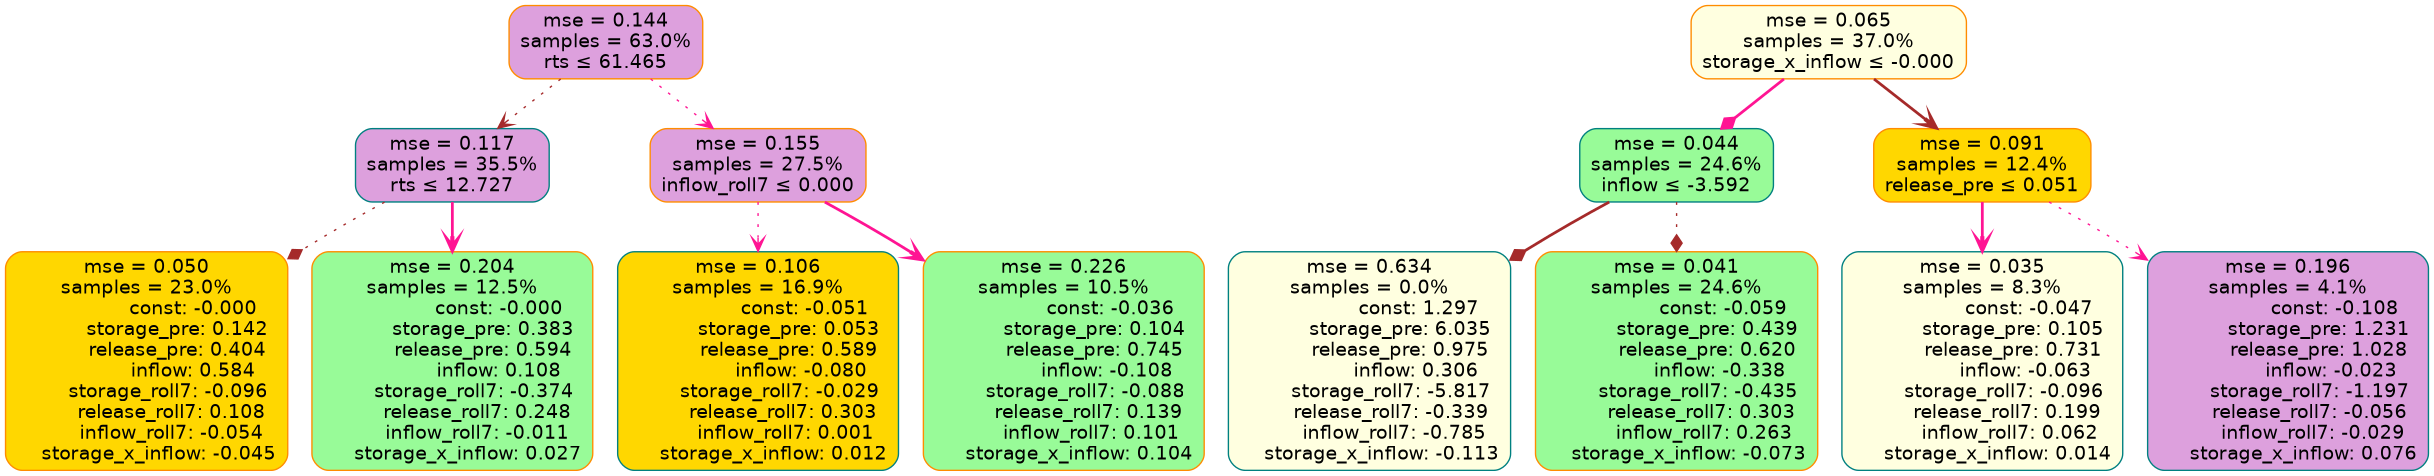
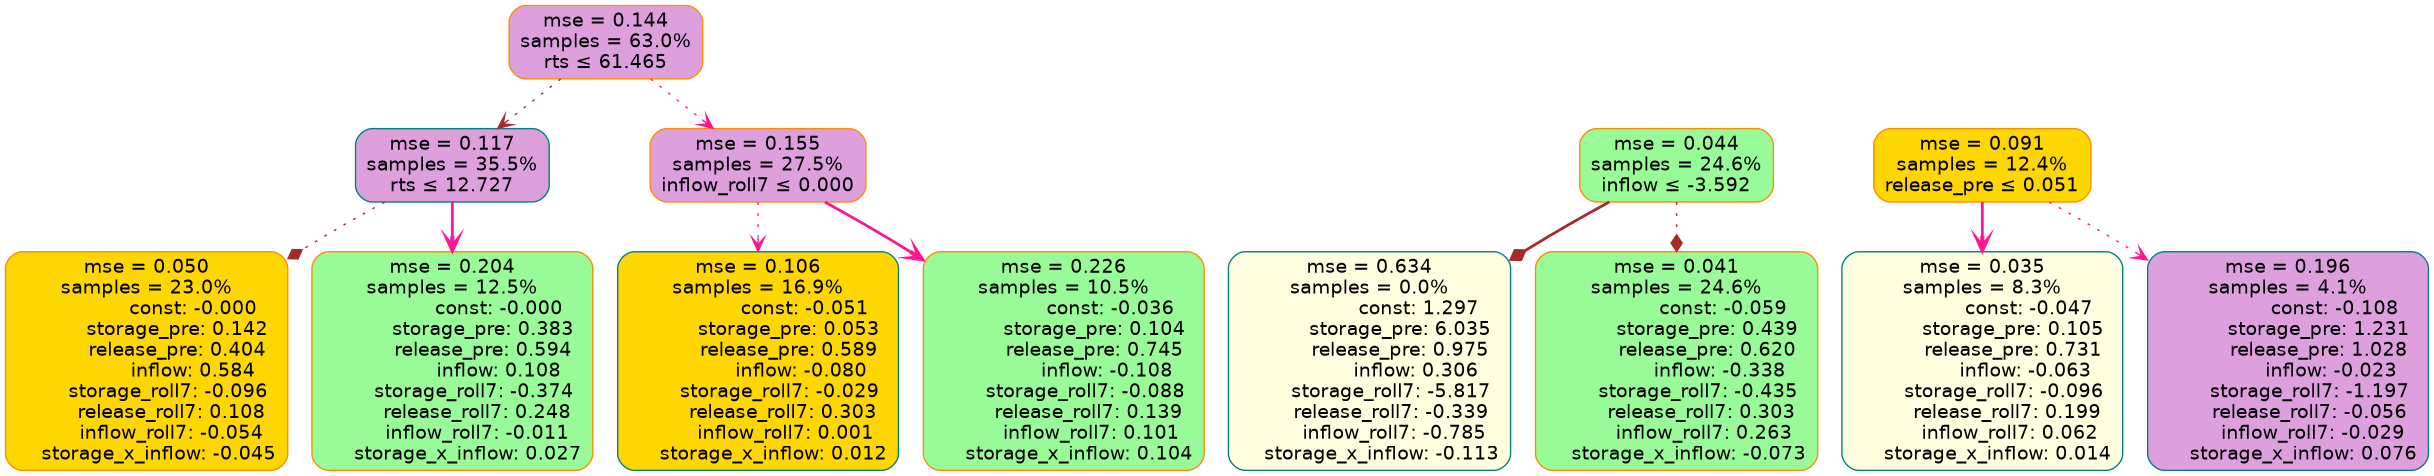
(1829, 42) -> none
(1677, 165) -> (1677, 165)
